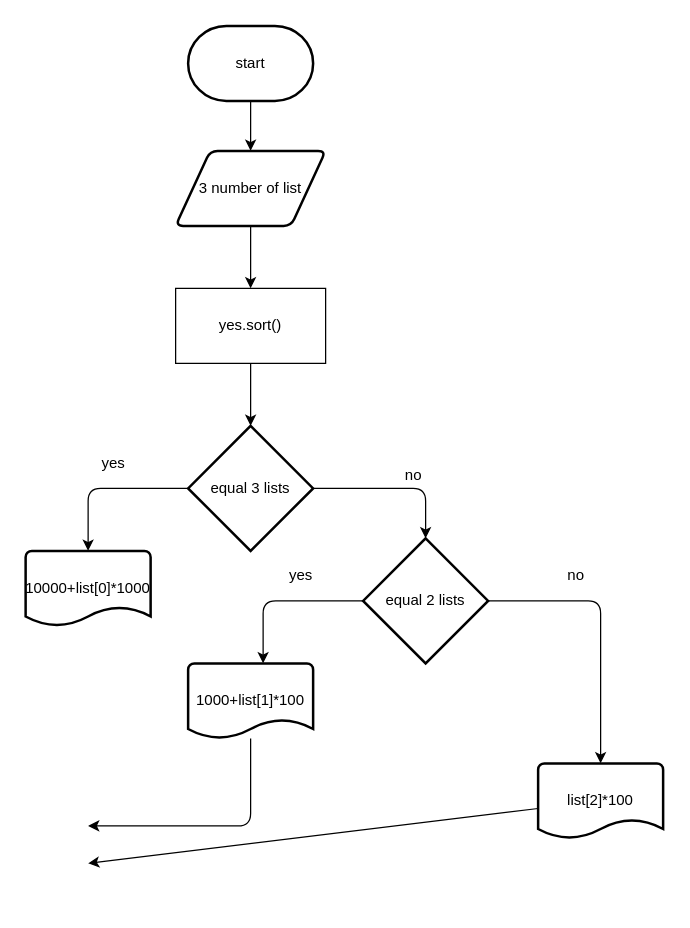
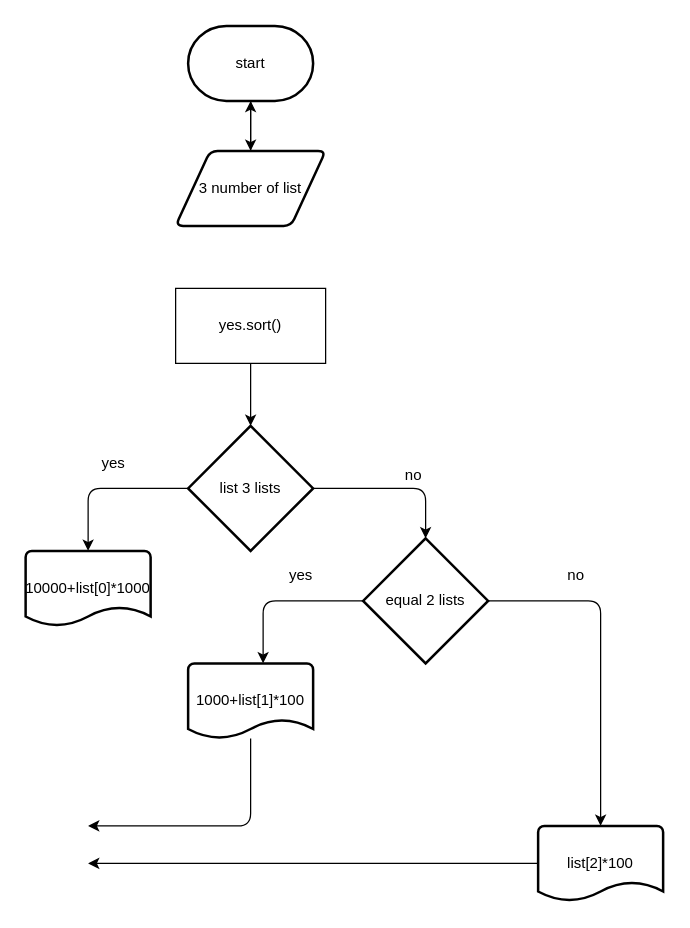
(251, 253) -> (251, 147)
(251, 488) -> (251, 488)
(601, 801) -> (601, 863)
